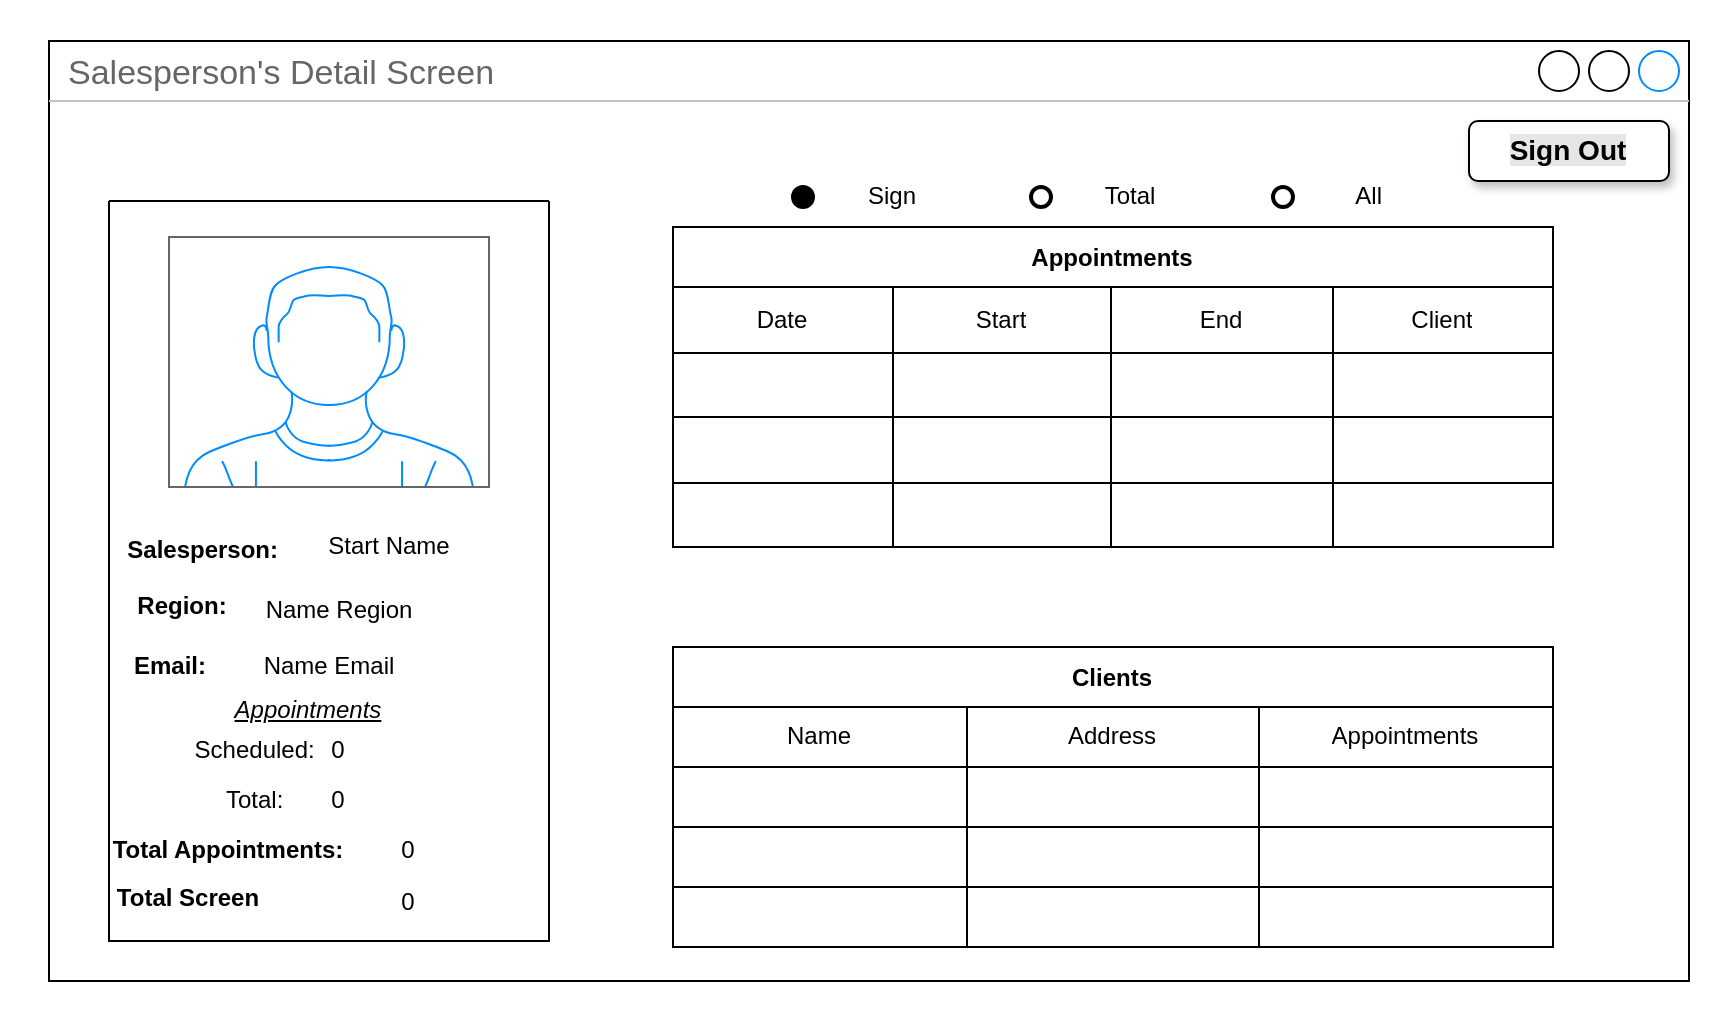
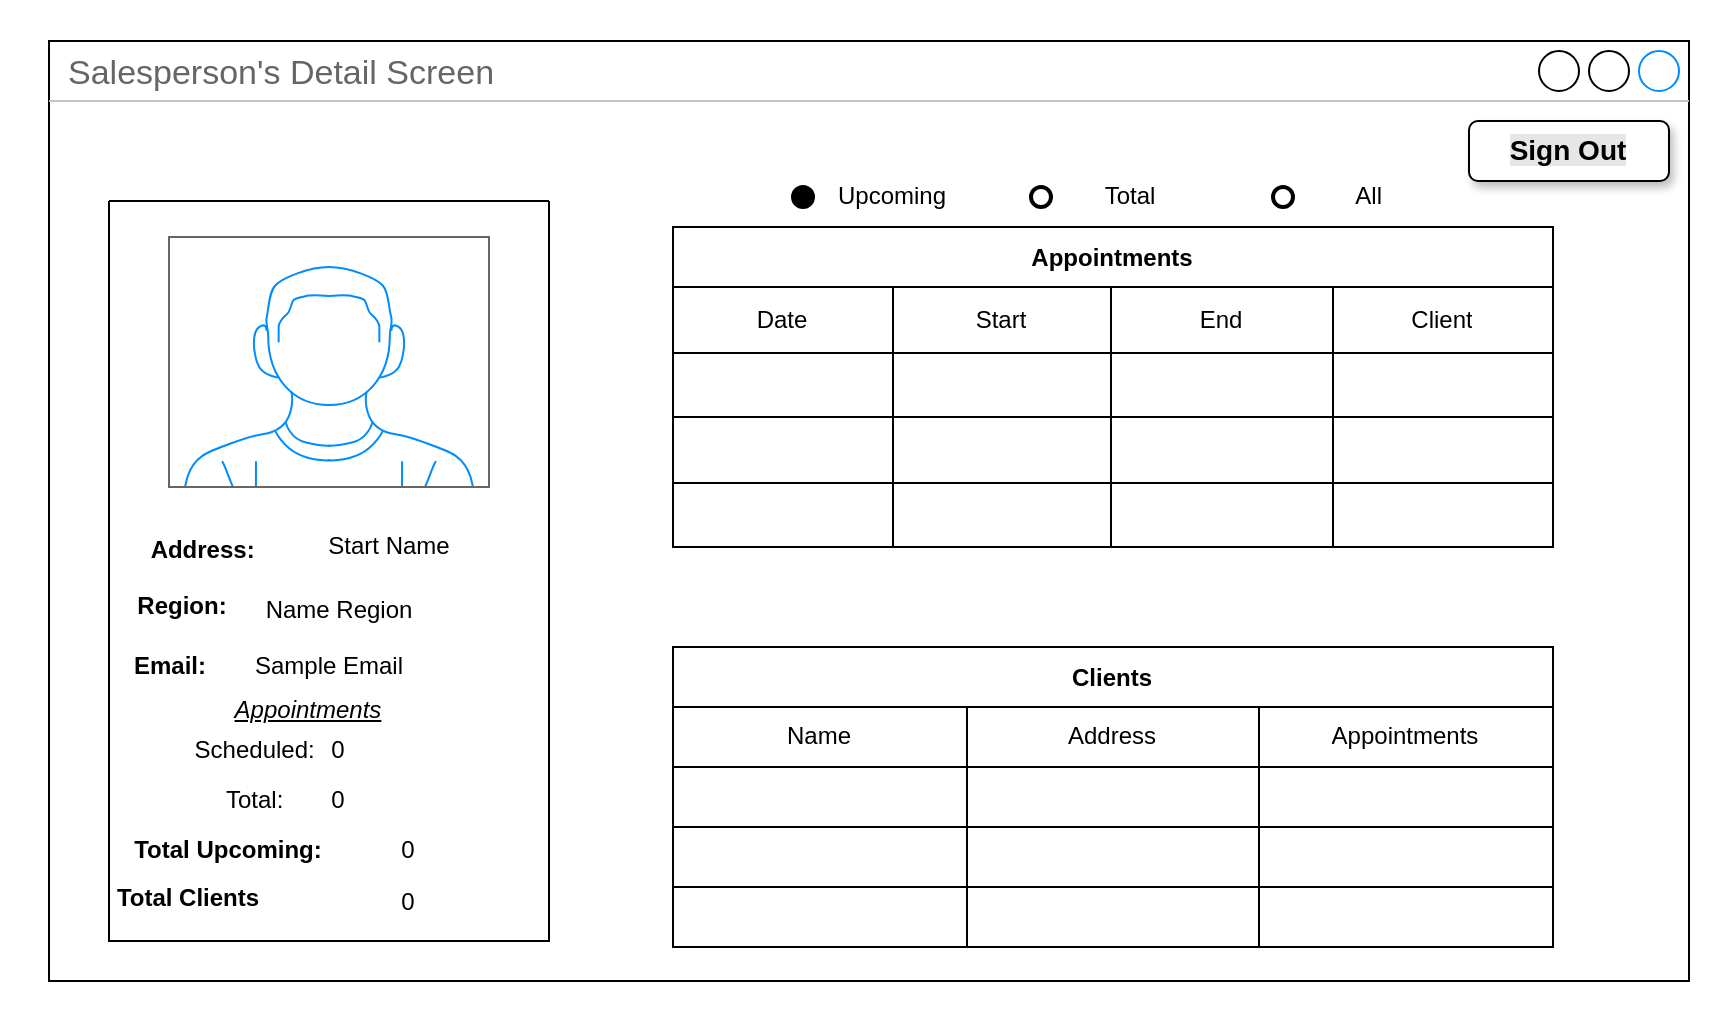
(893, 197) -> (893, 197)
(207, 551) -> (207, 551)
(330, 667) -> (330, 667)
(229, 851) -> (229, 851)
(189, 899) -> (189, 899)
